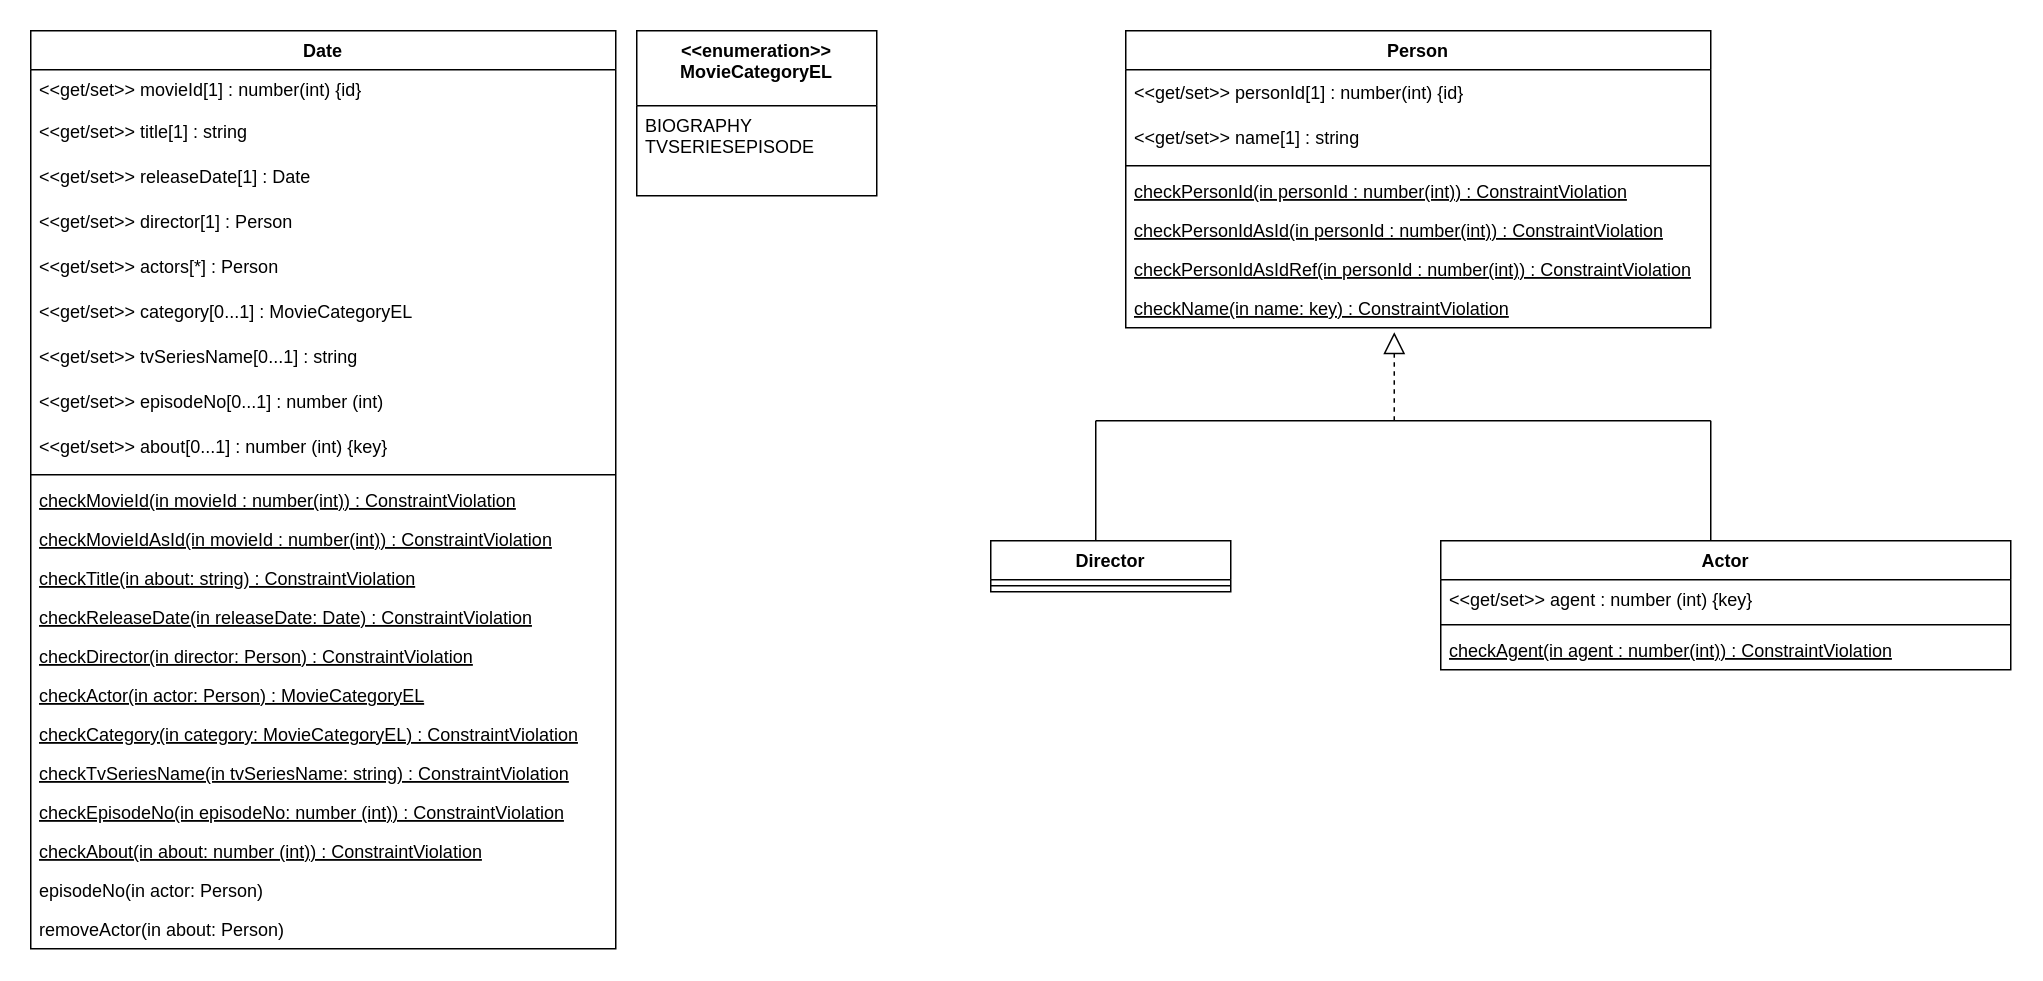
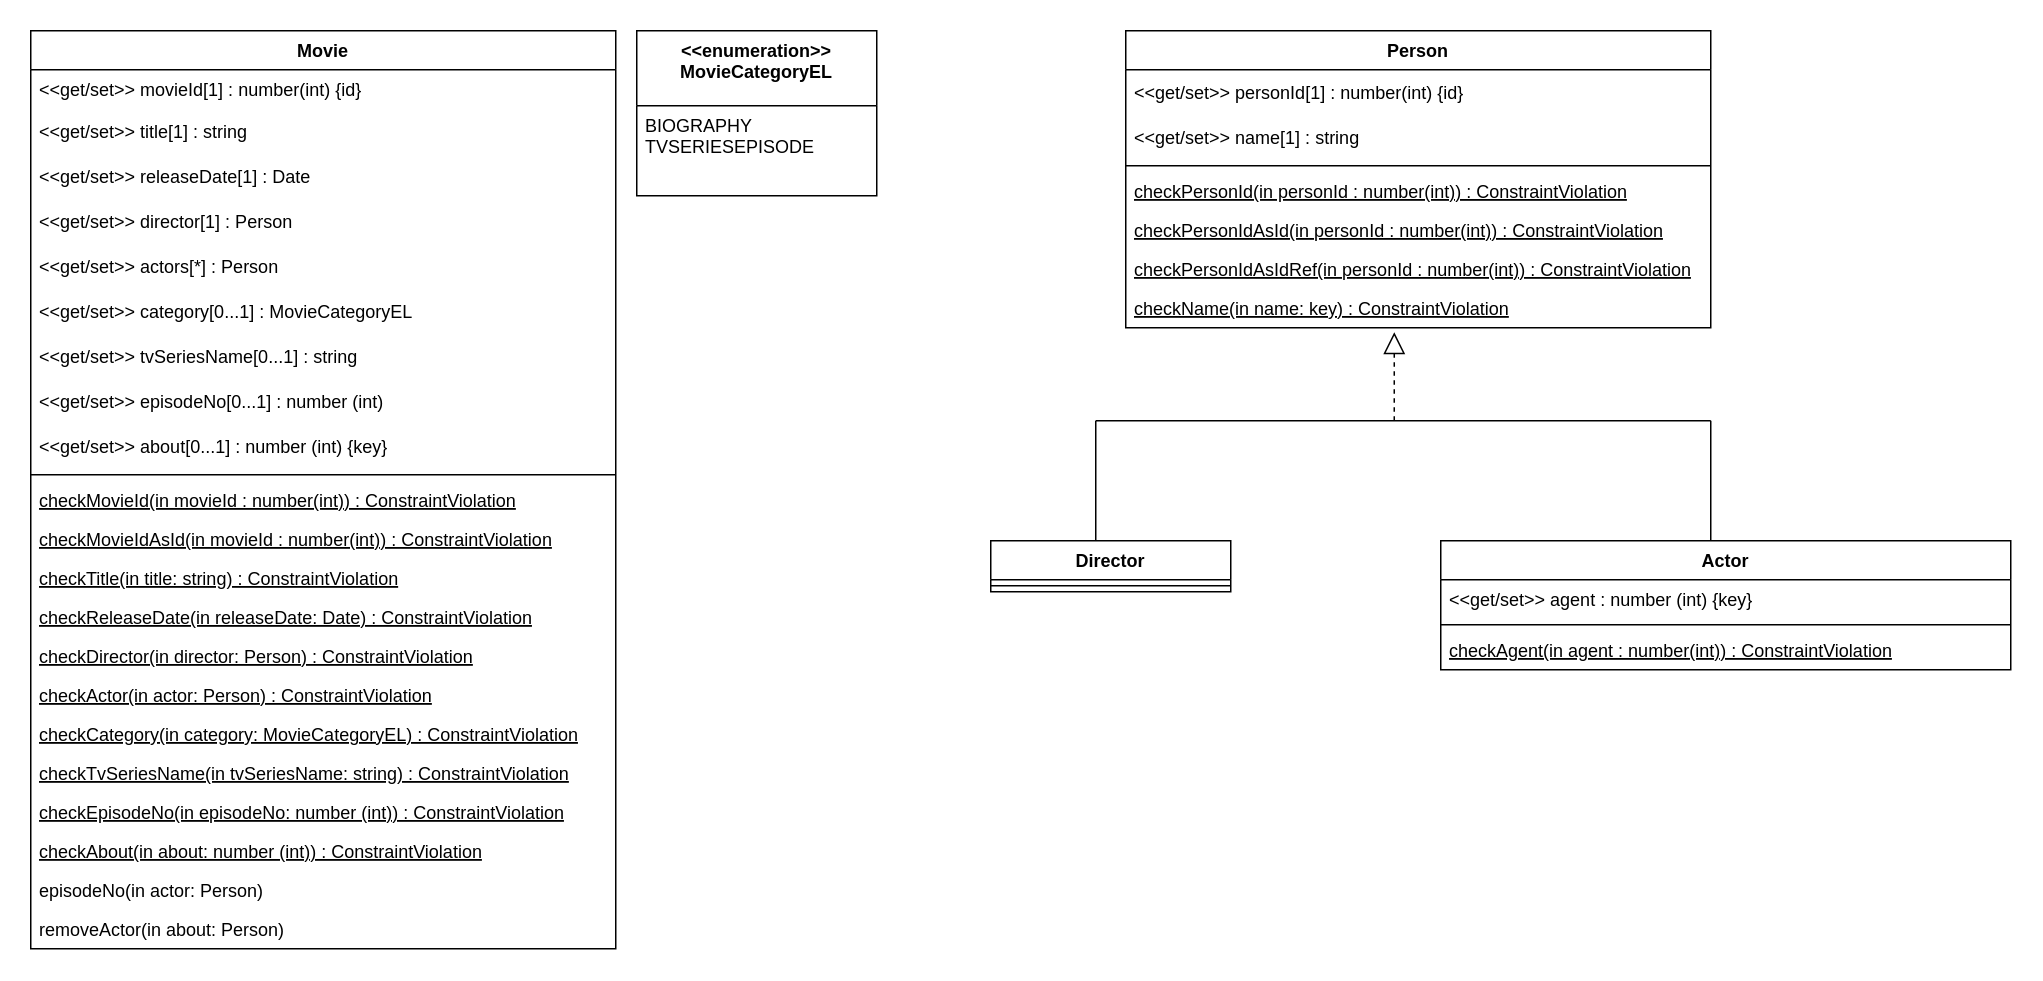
(323, 51) -> (323, 51)
(258, 579) -> (254, 579)
(252, 696) -> (265, 696)
